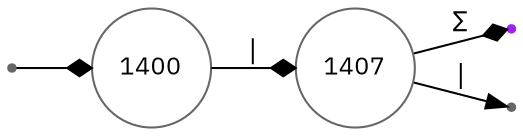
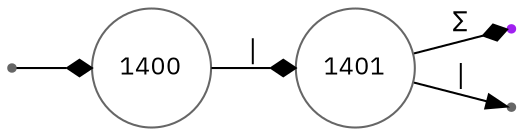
(355, 68) -> (355, 68)
